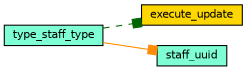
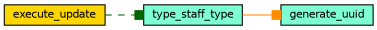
(117, 26) -> (119, 15)
(192, 56) -> (327, 15)
